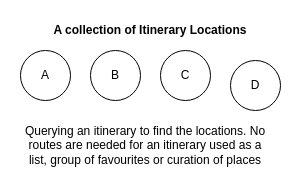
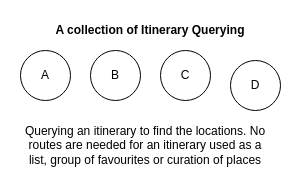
(151, 31) -> (151, 31)
